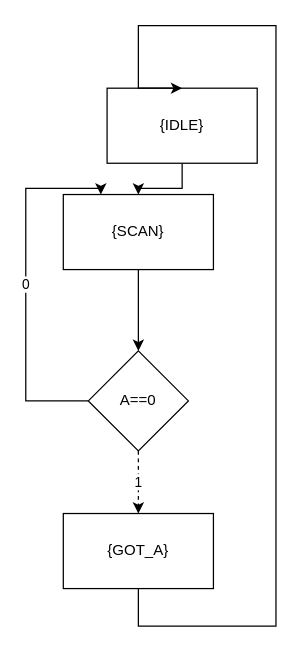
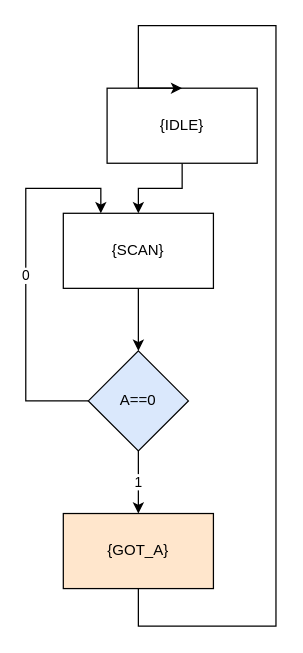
(138, 232) -> (138, 251)
(138, 401) -> (138, 401)
(138, 463) -> (138, 463)
(138, 551) -> (138, 551)
